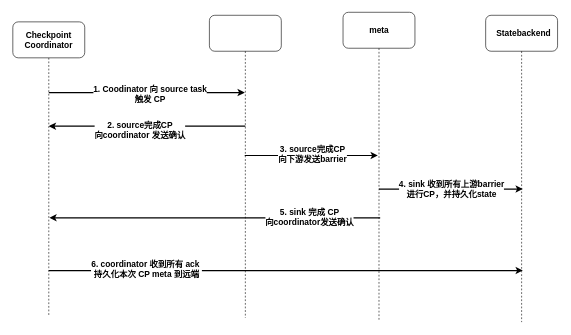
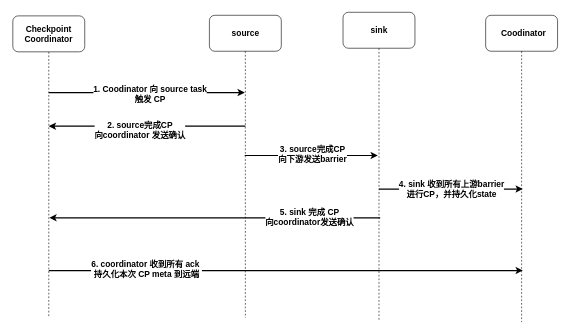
(379, 30) -> (379, 30)
none -> (245, 33)
(524, 33) -> (524, 33)
(48, 40) -> (48, 34)
